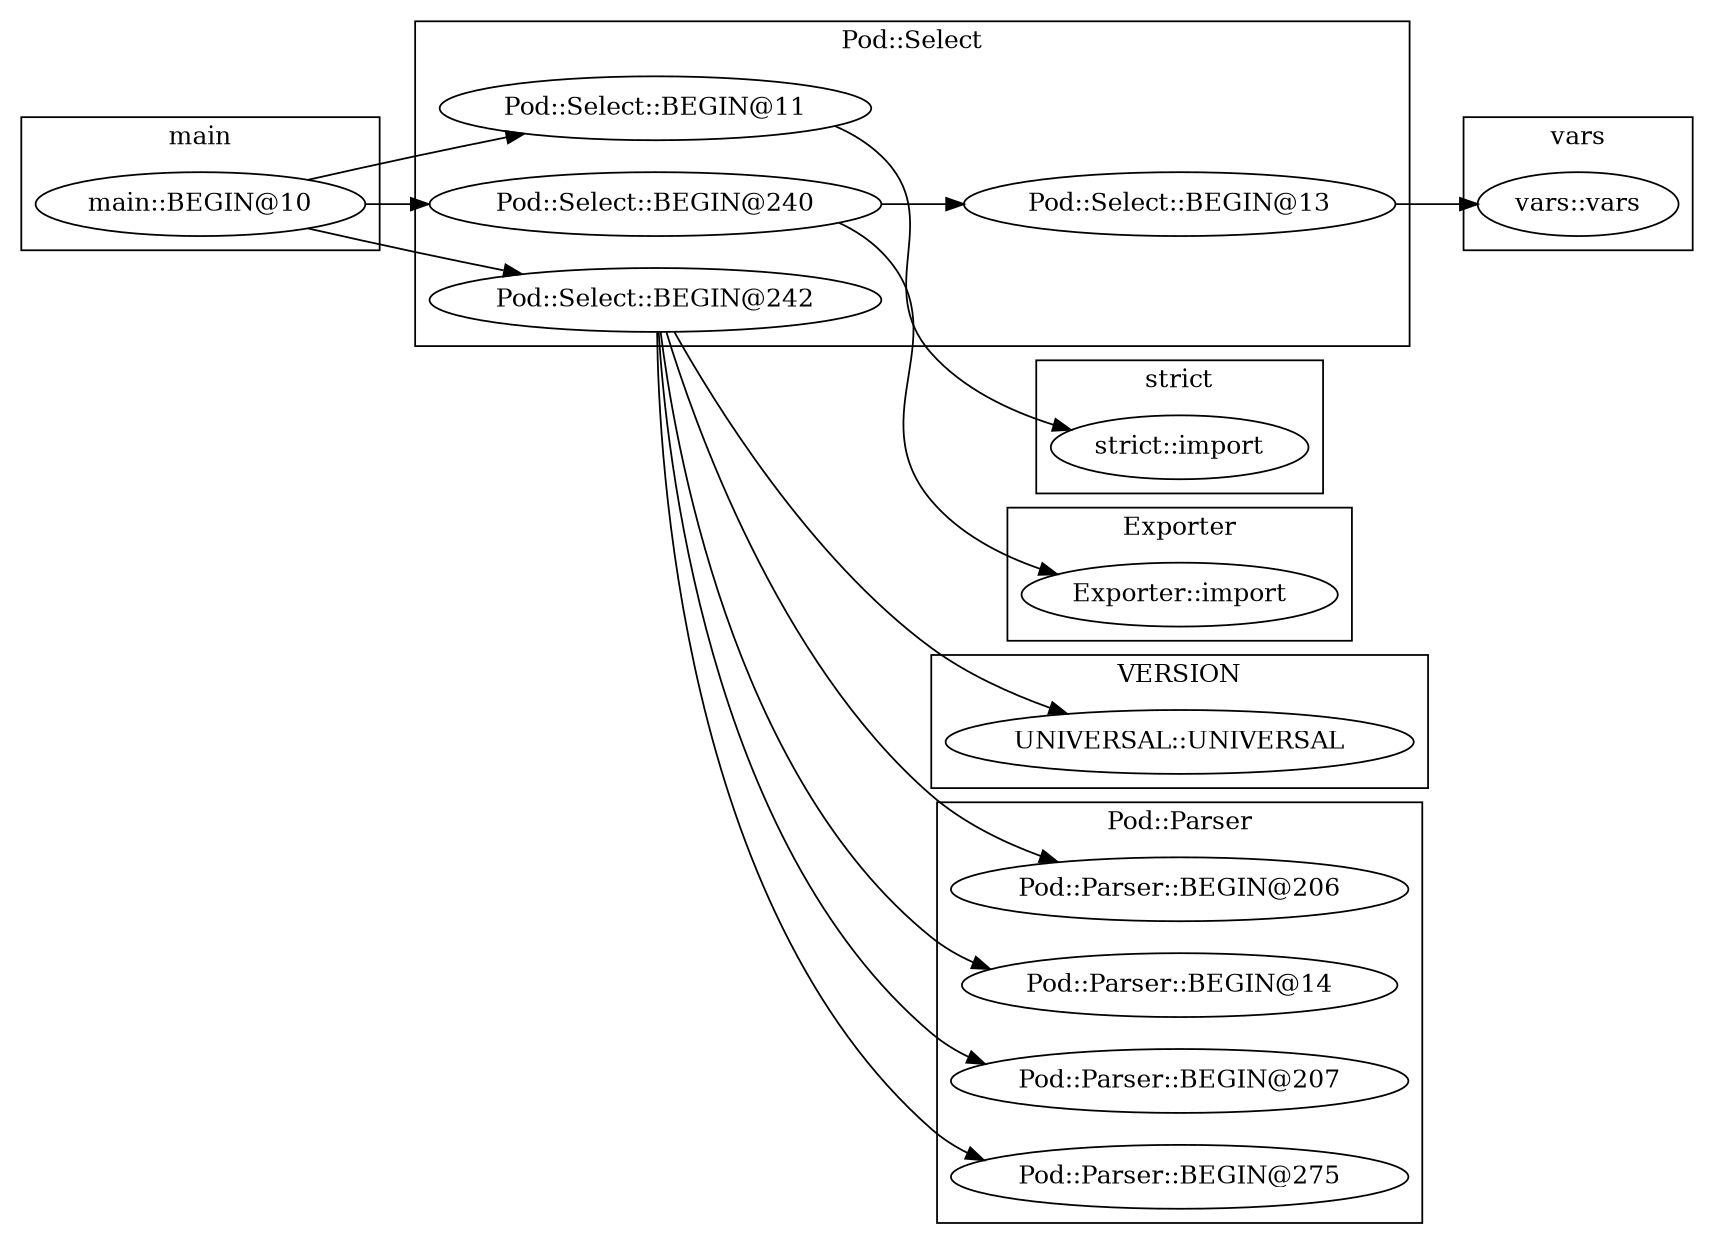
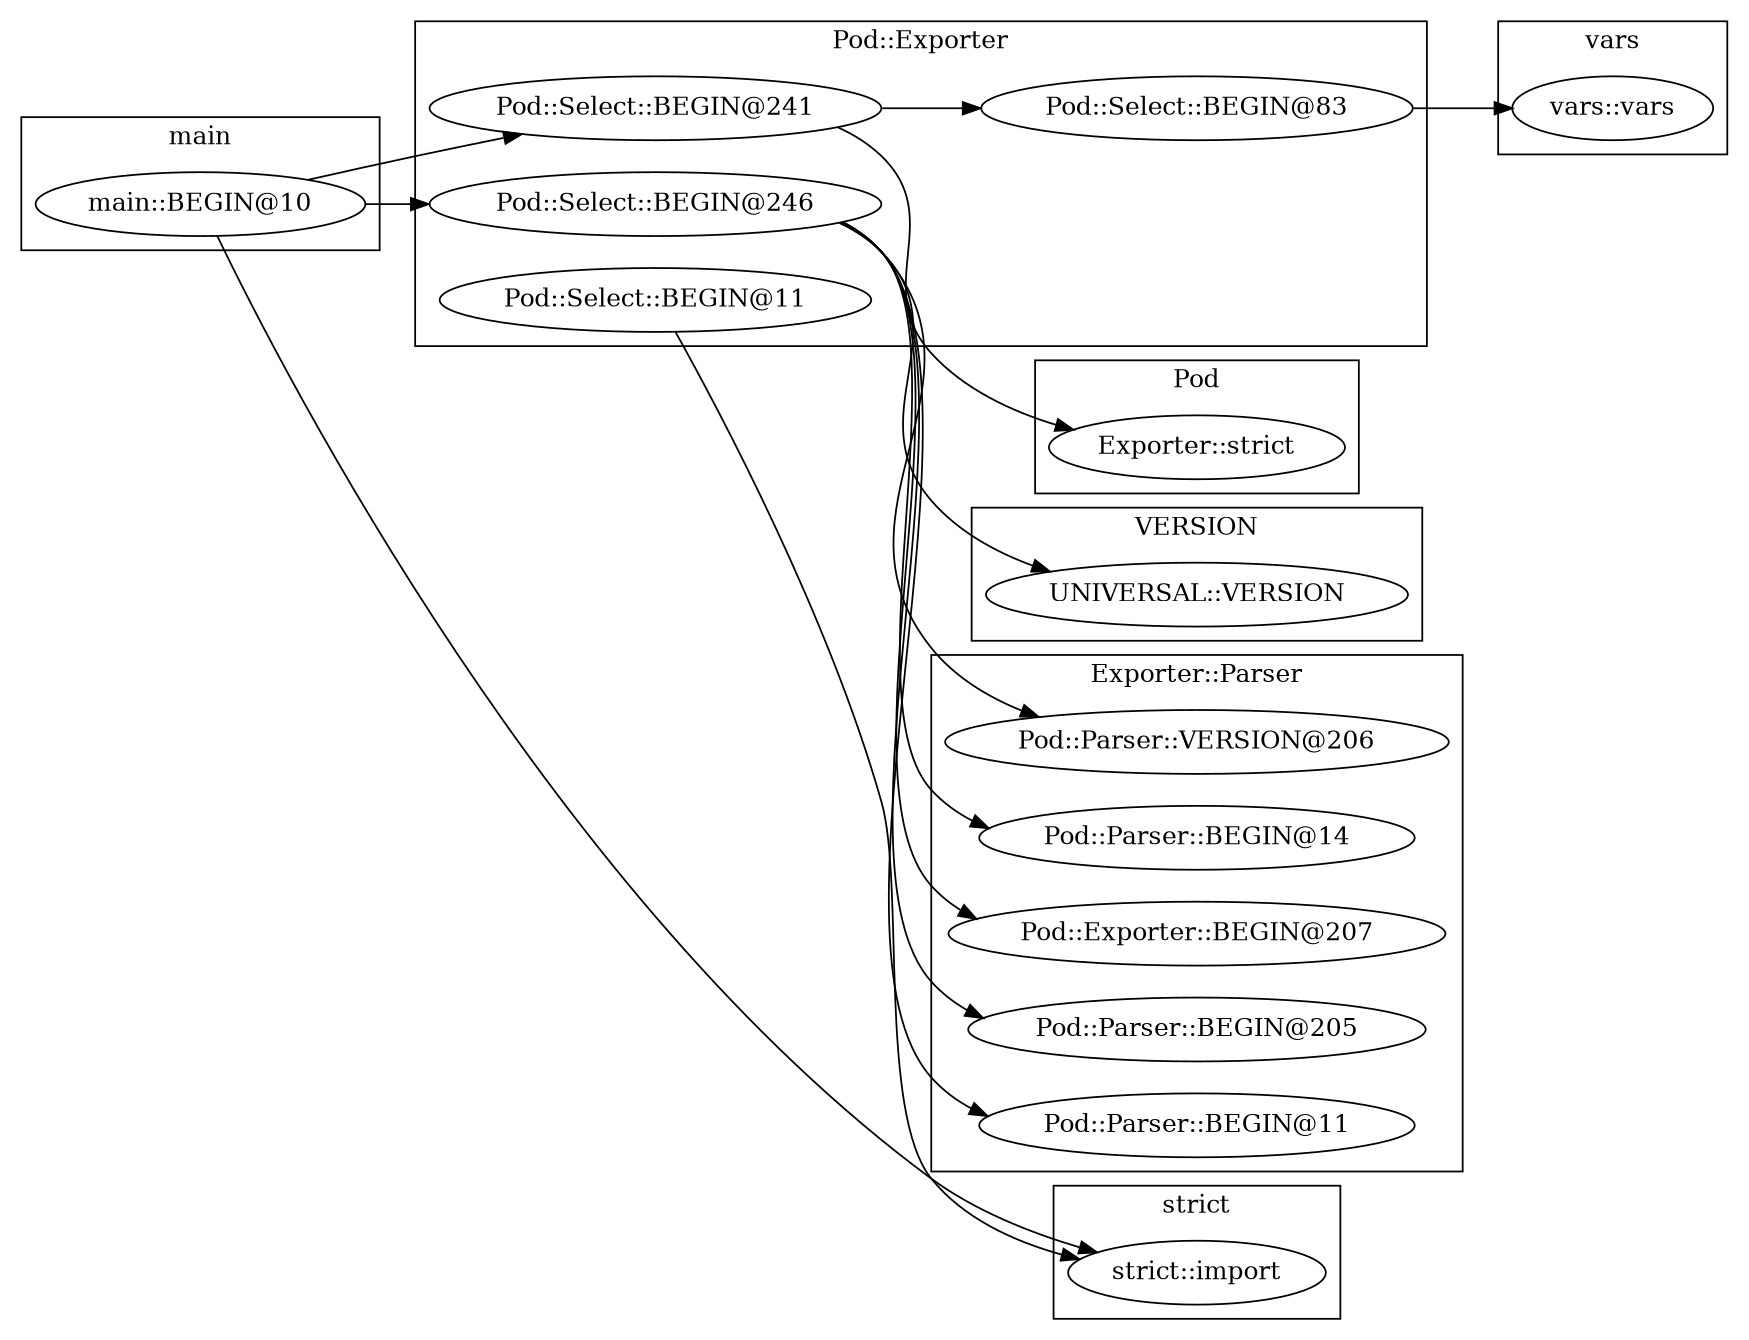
(912, 42) -> (921, 42)
(402, 159) -> (572, 813)
(655, 204) -> (655, 108)
(1180, 204) -> (1197, 108)
(655, 300) -> (655, 204)
(1180, 528) -> (1197, 381)
(1180, 595) -> (1197, 447)
(1180, 742) -> (1197, 595)
(1180, 823) -> (1197, 675)
(1180, 889) -> (1197, 742)
(1180, 1081) -> (1197, 934)
none -> (1197, 1125)
(1180, 1177) -> (1197, 1030)
